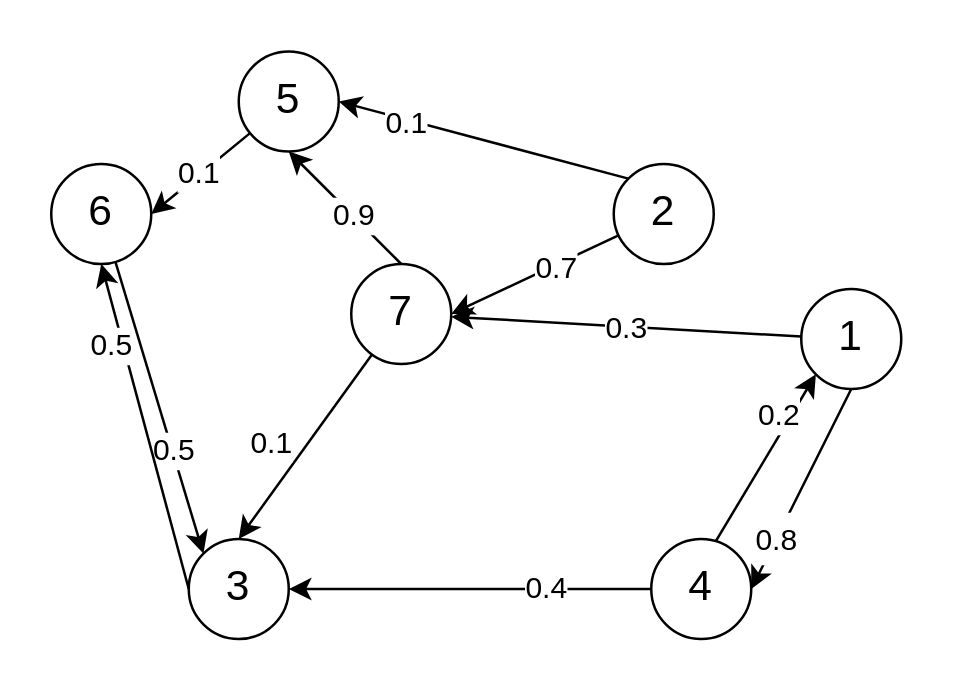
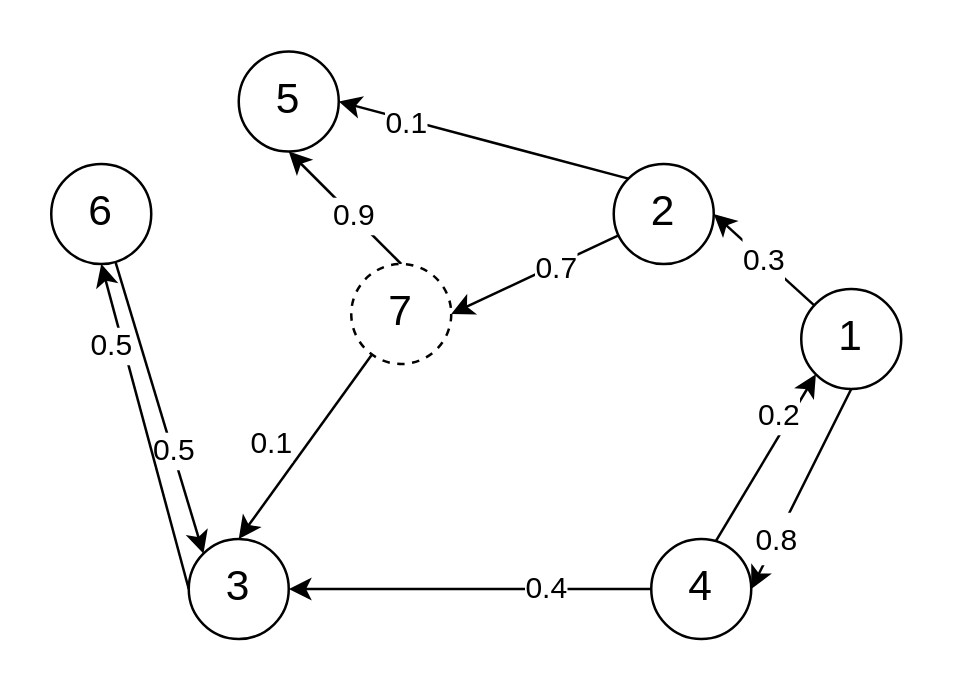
(228, 151) -> none
(401, 314) -> (401, 314)
(718, 332) -> (799, 291)
